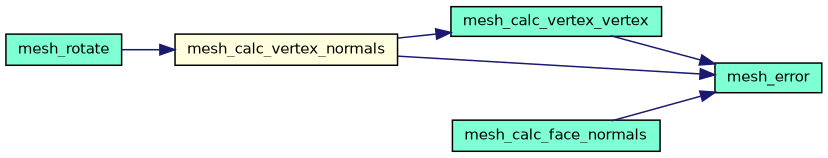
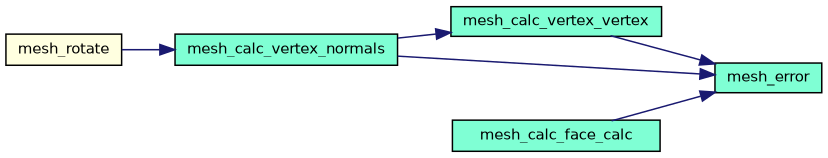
(64, 50) -> (64, 50)
(286, 50) -> (286, 50)
(556, 136) -> (556, 136)
